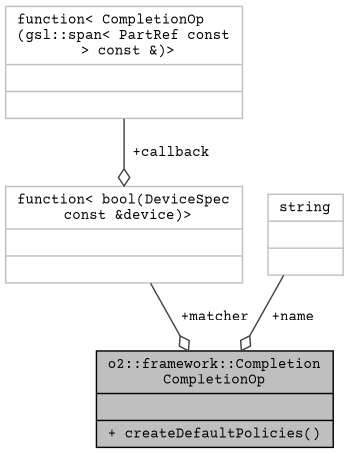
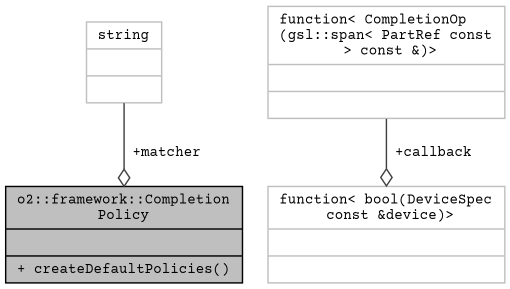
(165, 310) -> none
(289, 317) -> (163, 152)
(215, 379) -> (124, 215)
